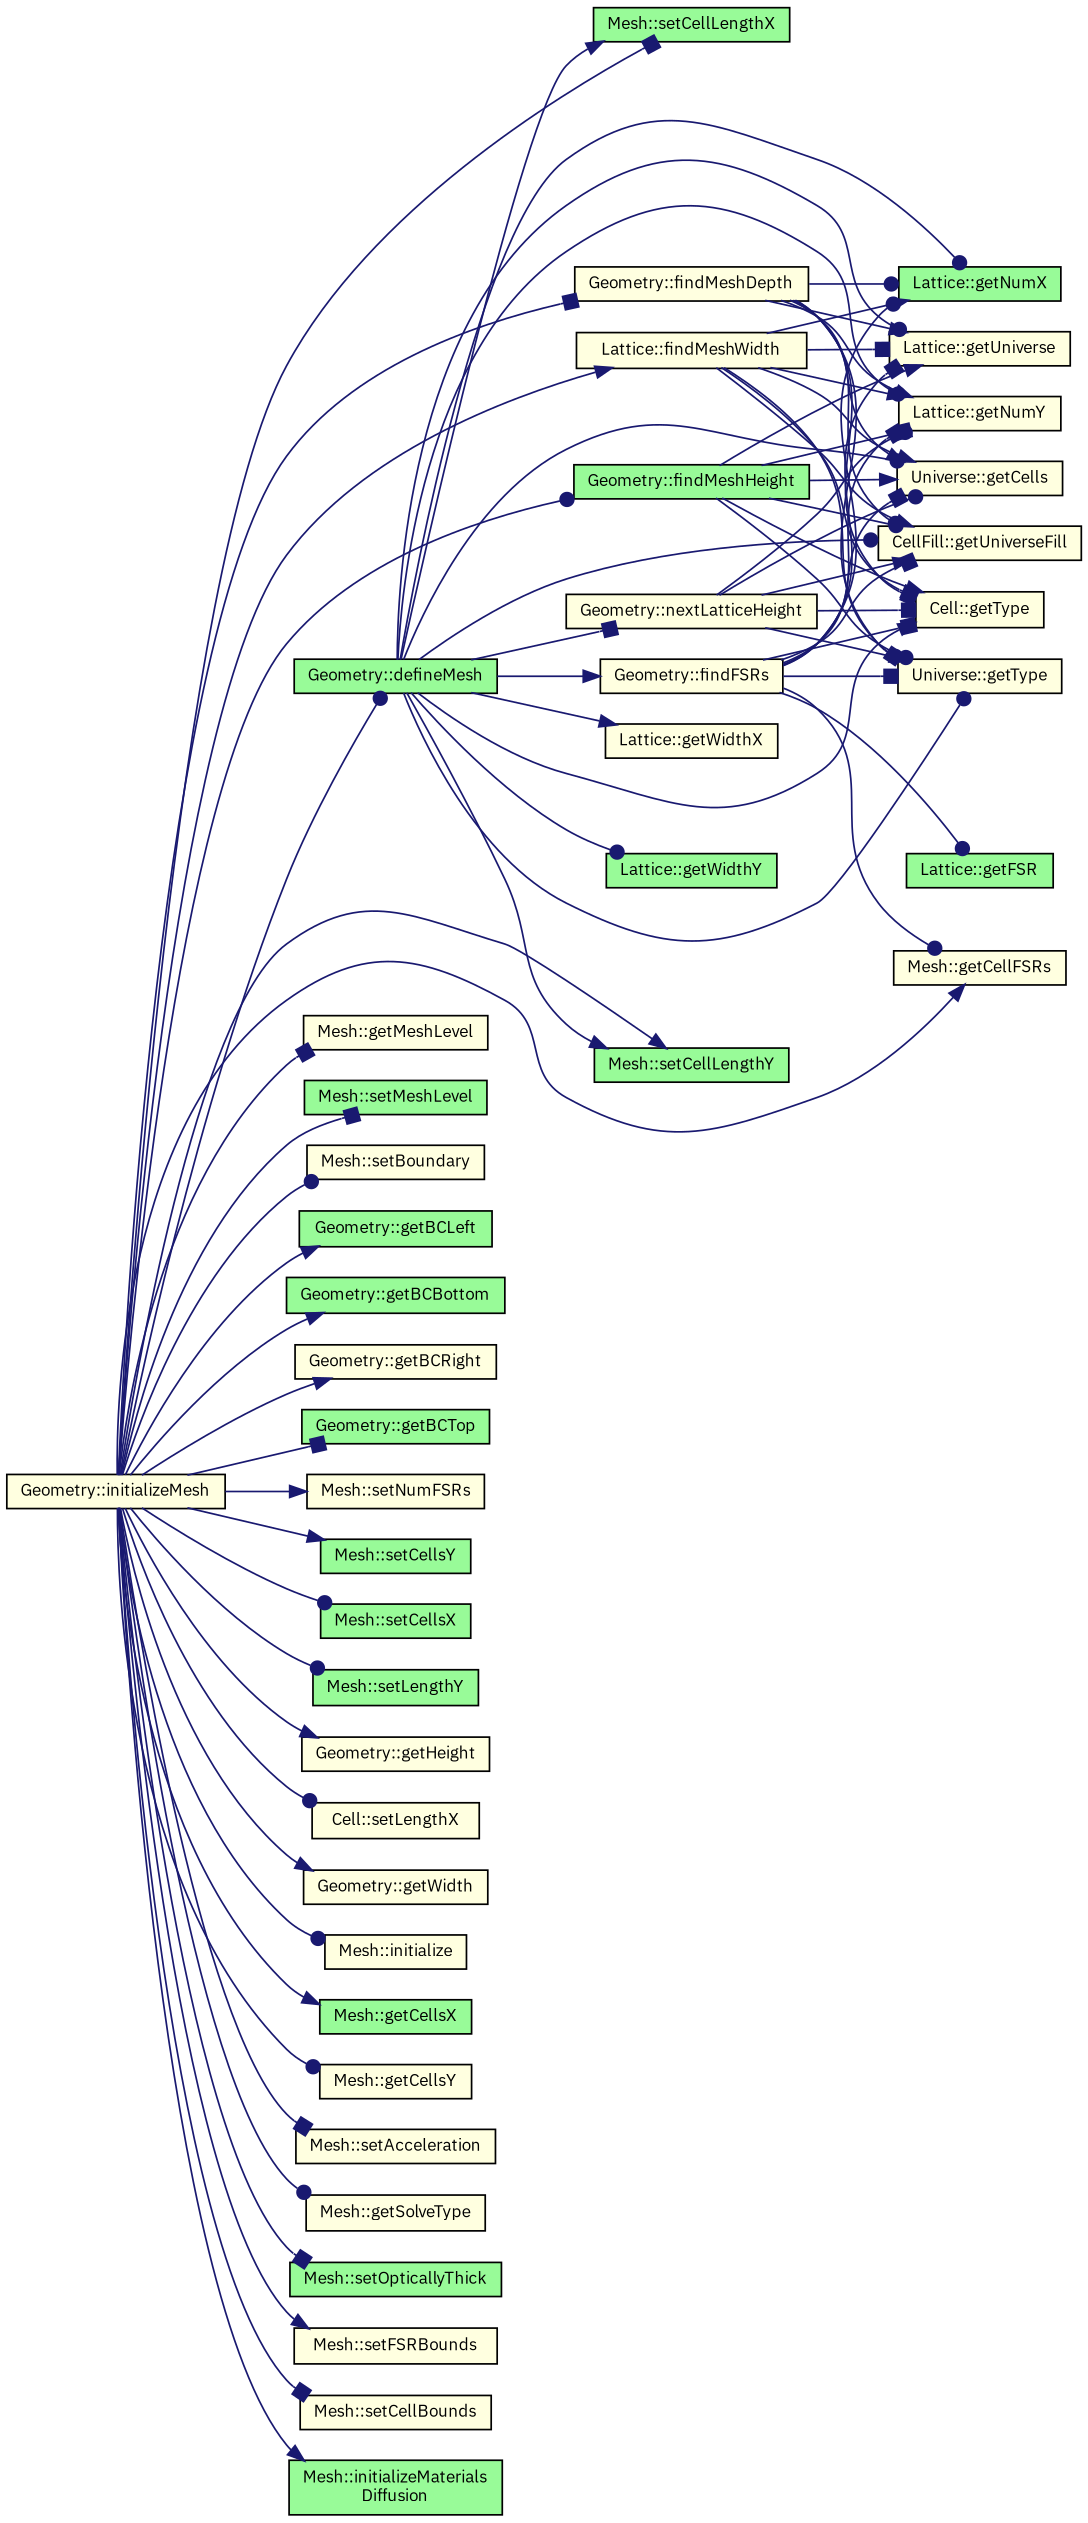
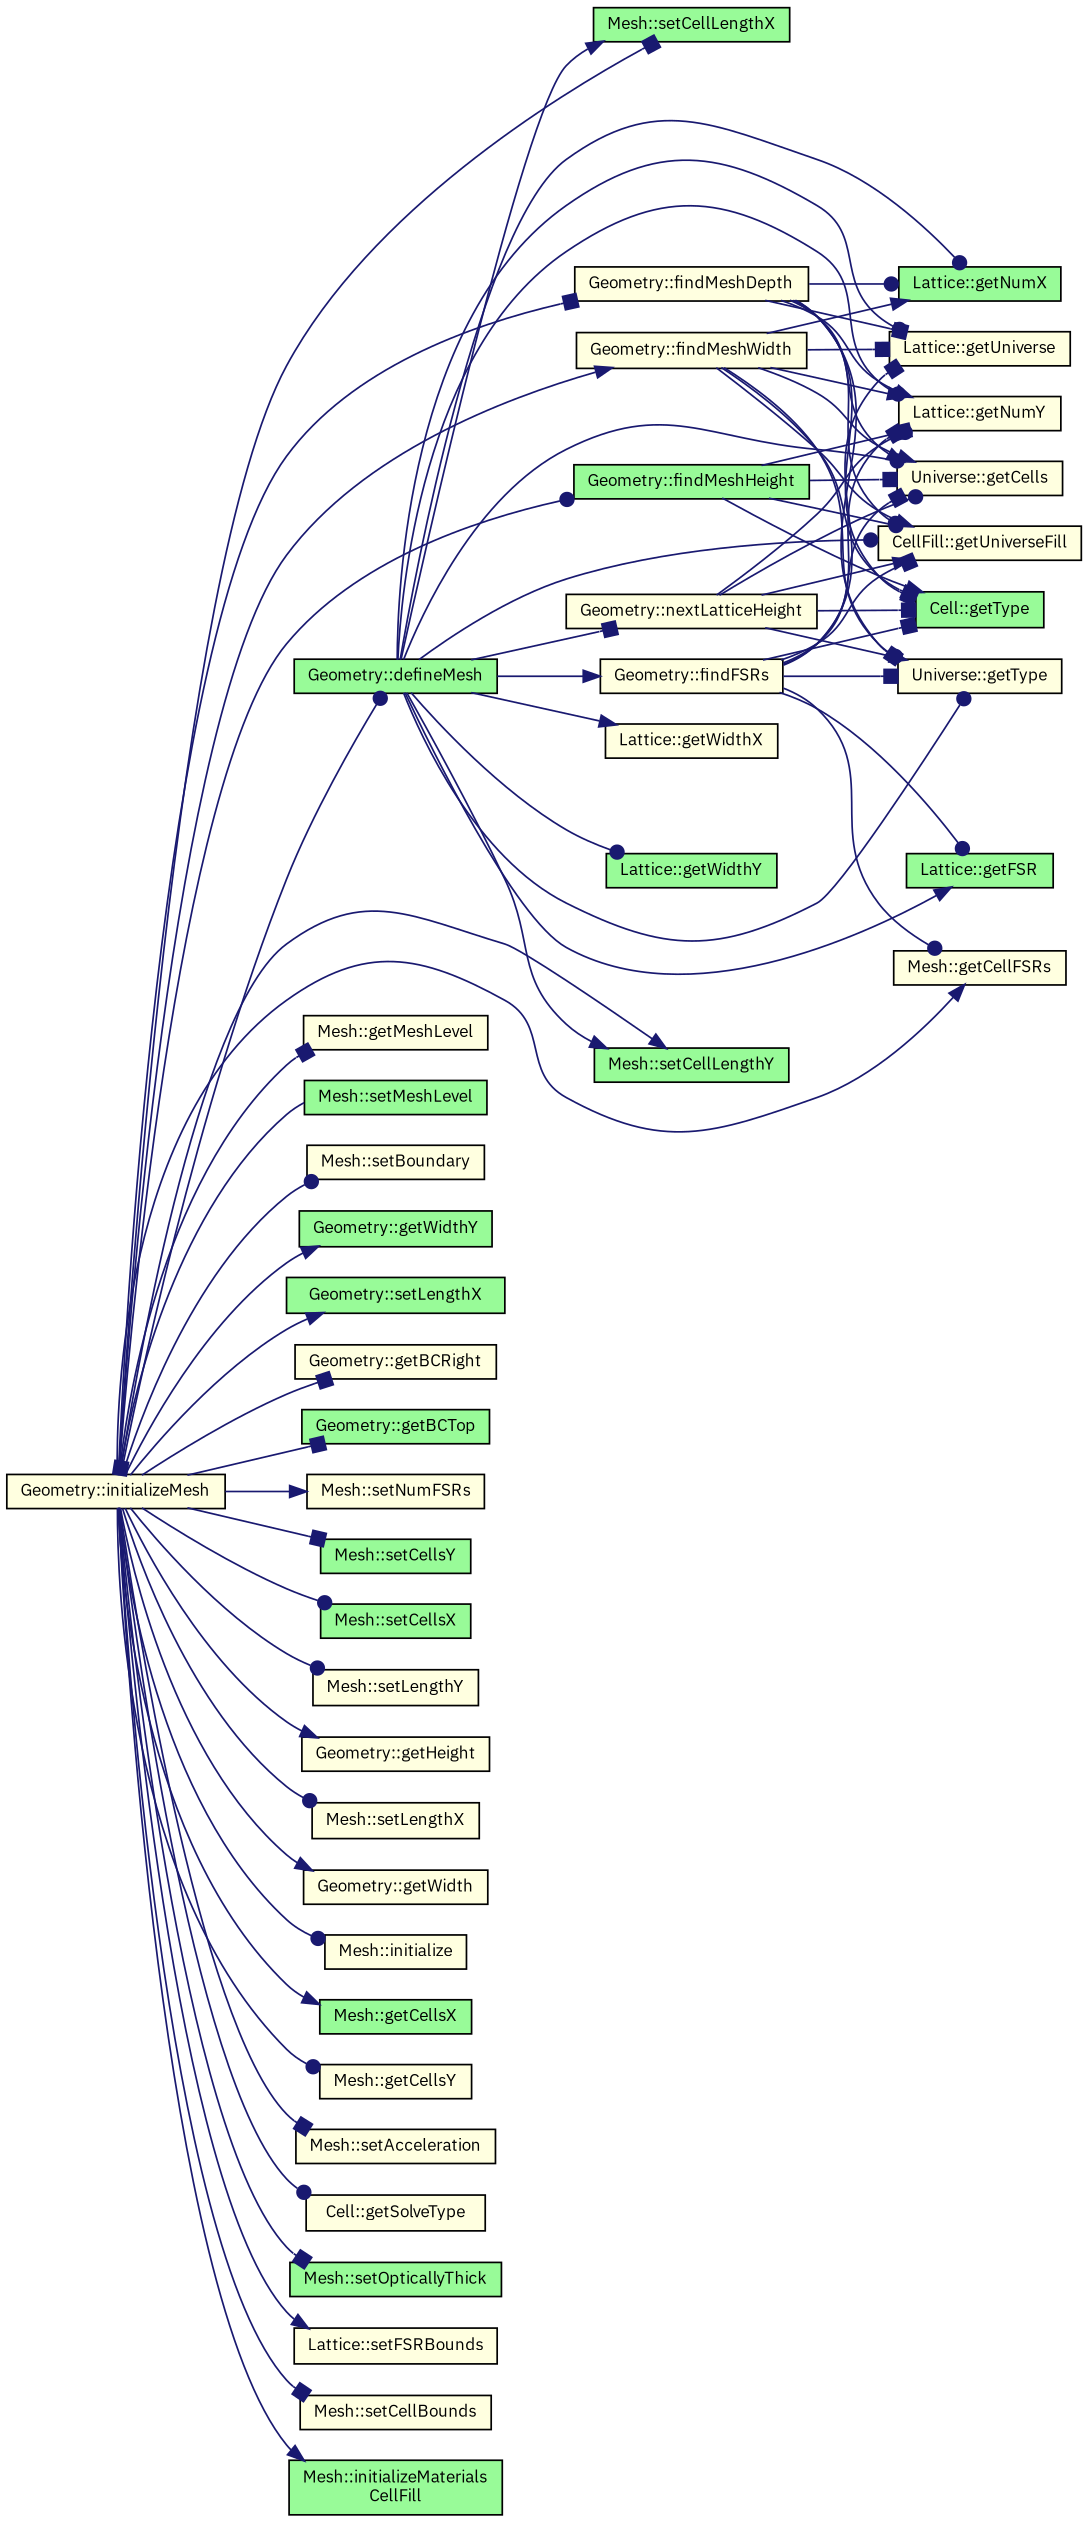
(828, 314) -> (828, 314)
(692, 350) -> (692, 350)
(810, 414) -> none
(845, 480) -> (845, 480)
(851, 495) -> none
(806, 570) -> none
(980, 610) -> (980, 610)
(695, 806) -> (606, 963)
(396, 1229) -> (396, 1229)
(193, 1270) -> (182, 1263)
(396, 1295) -> (396, 1295)
(226, 1424) -> (226, 1424)
(248, 1522) -> (248, 1522)
(396, 1688) -> (396, 1688)
(396, 1821) -> (396, 1821)
(396, 2213) -> (396, 2213)
(396, 2346) -> (396, 2346)
(396, 2488) -> (396, 2488)
